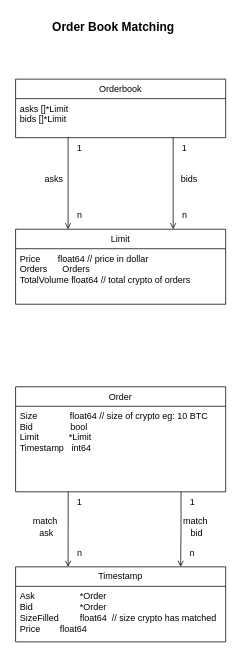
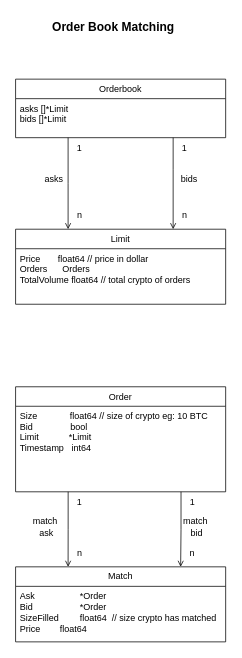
(120, 576) -> (120, 576)
